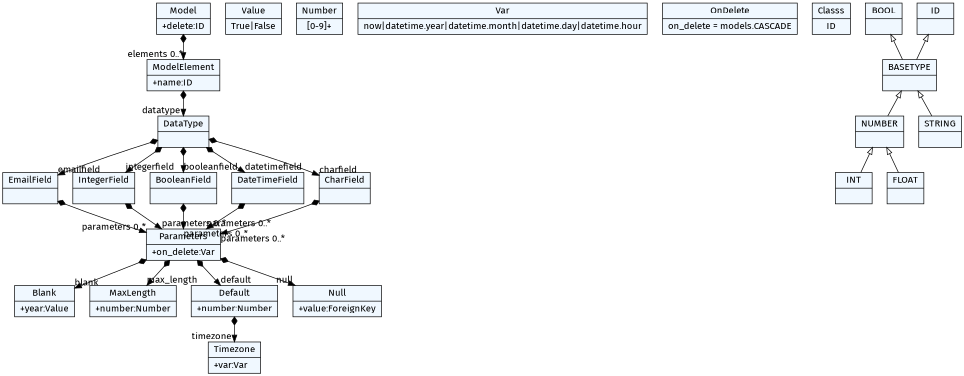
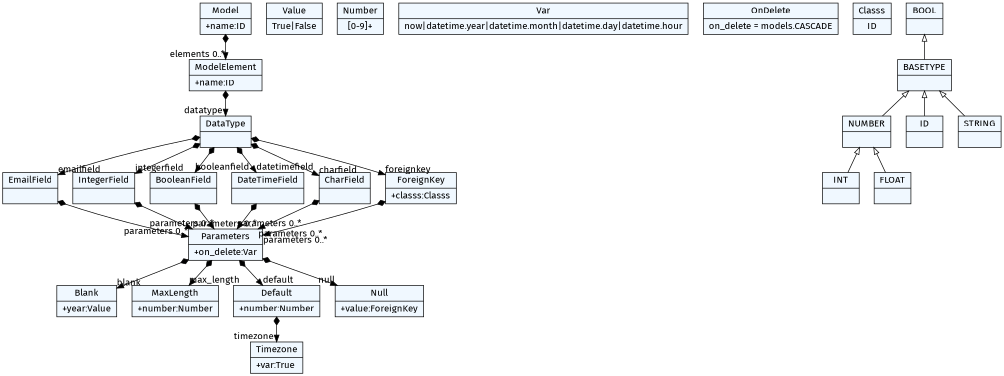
(183, 26) -> (226, 26)
(921, 50) -> (925, 107)
none -> (421, 188)
(231, 365) -> (276, 365)
